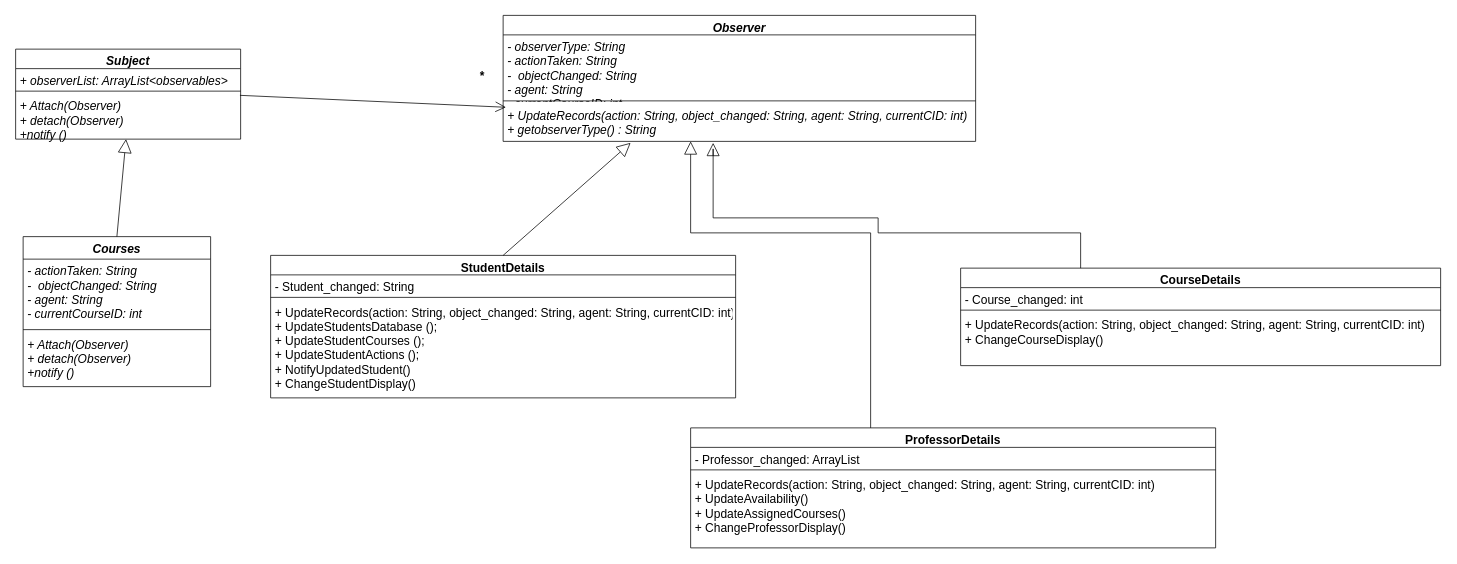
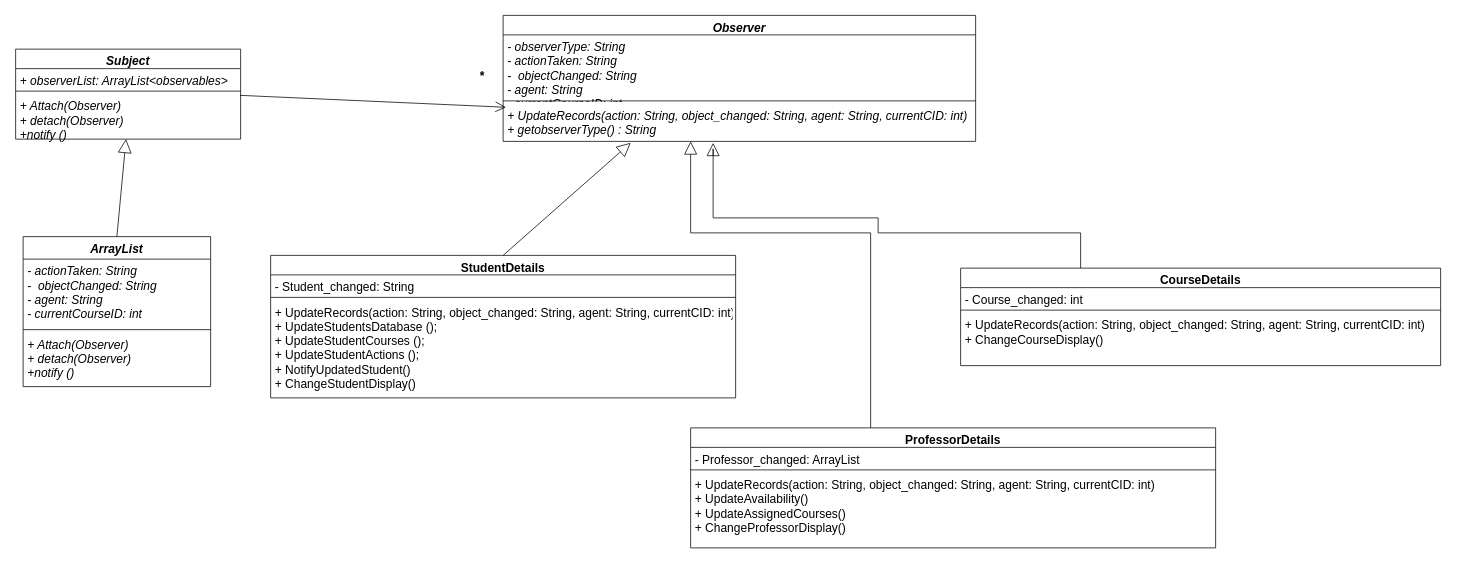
(116, 249) -> (116, 249)
